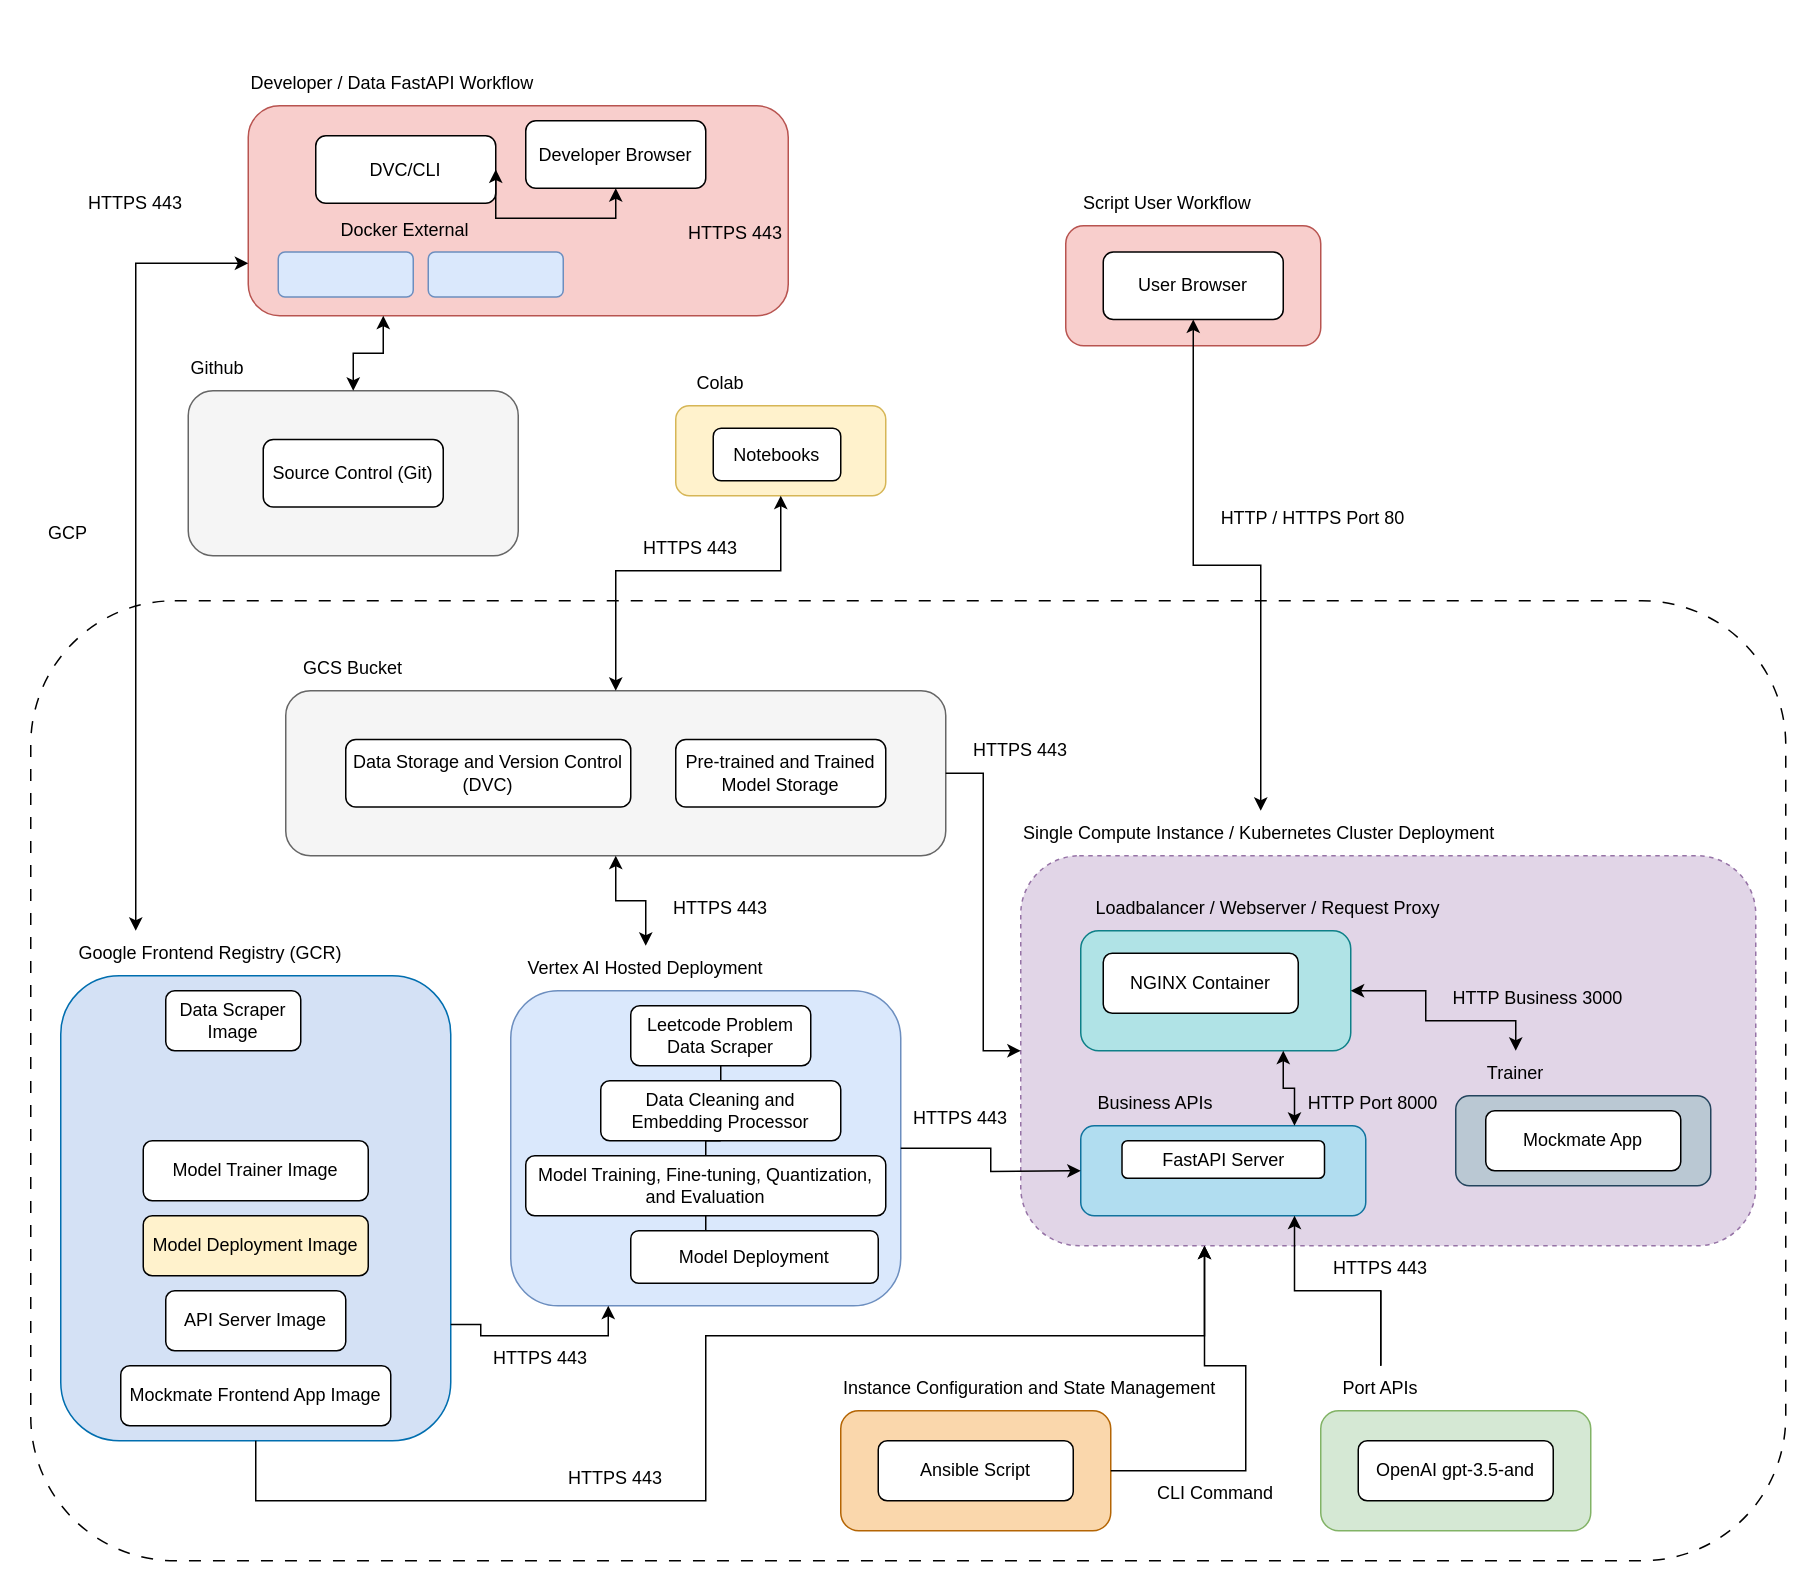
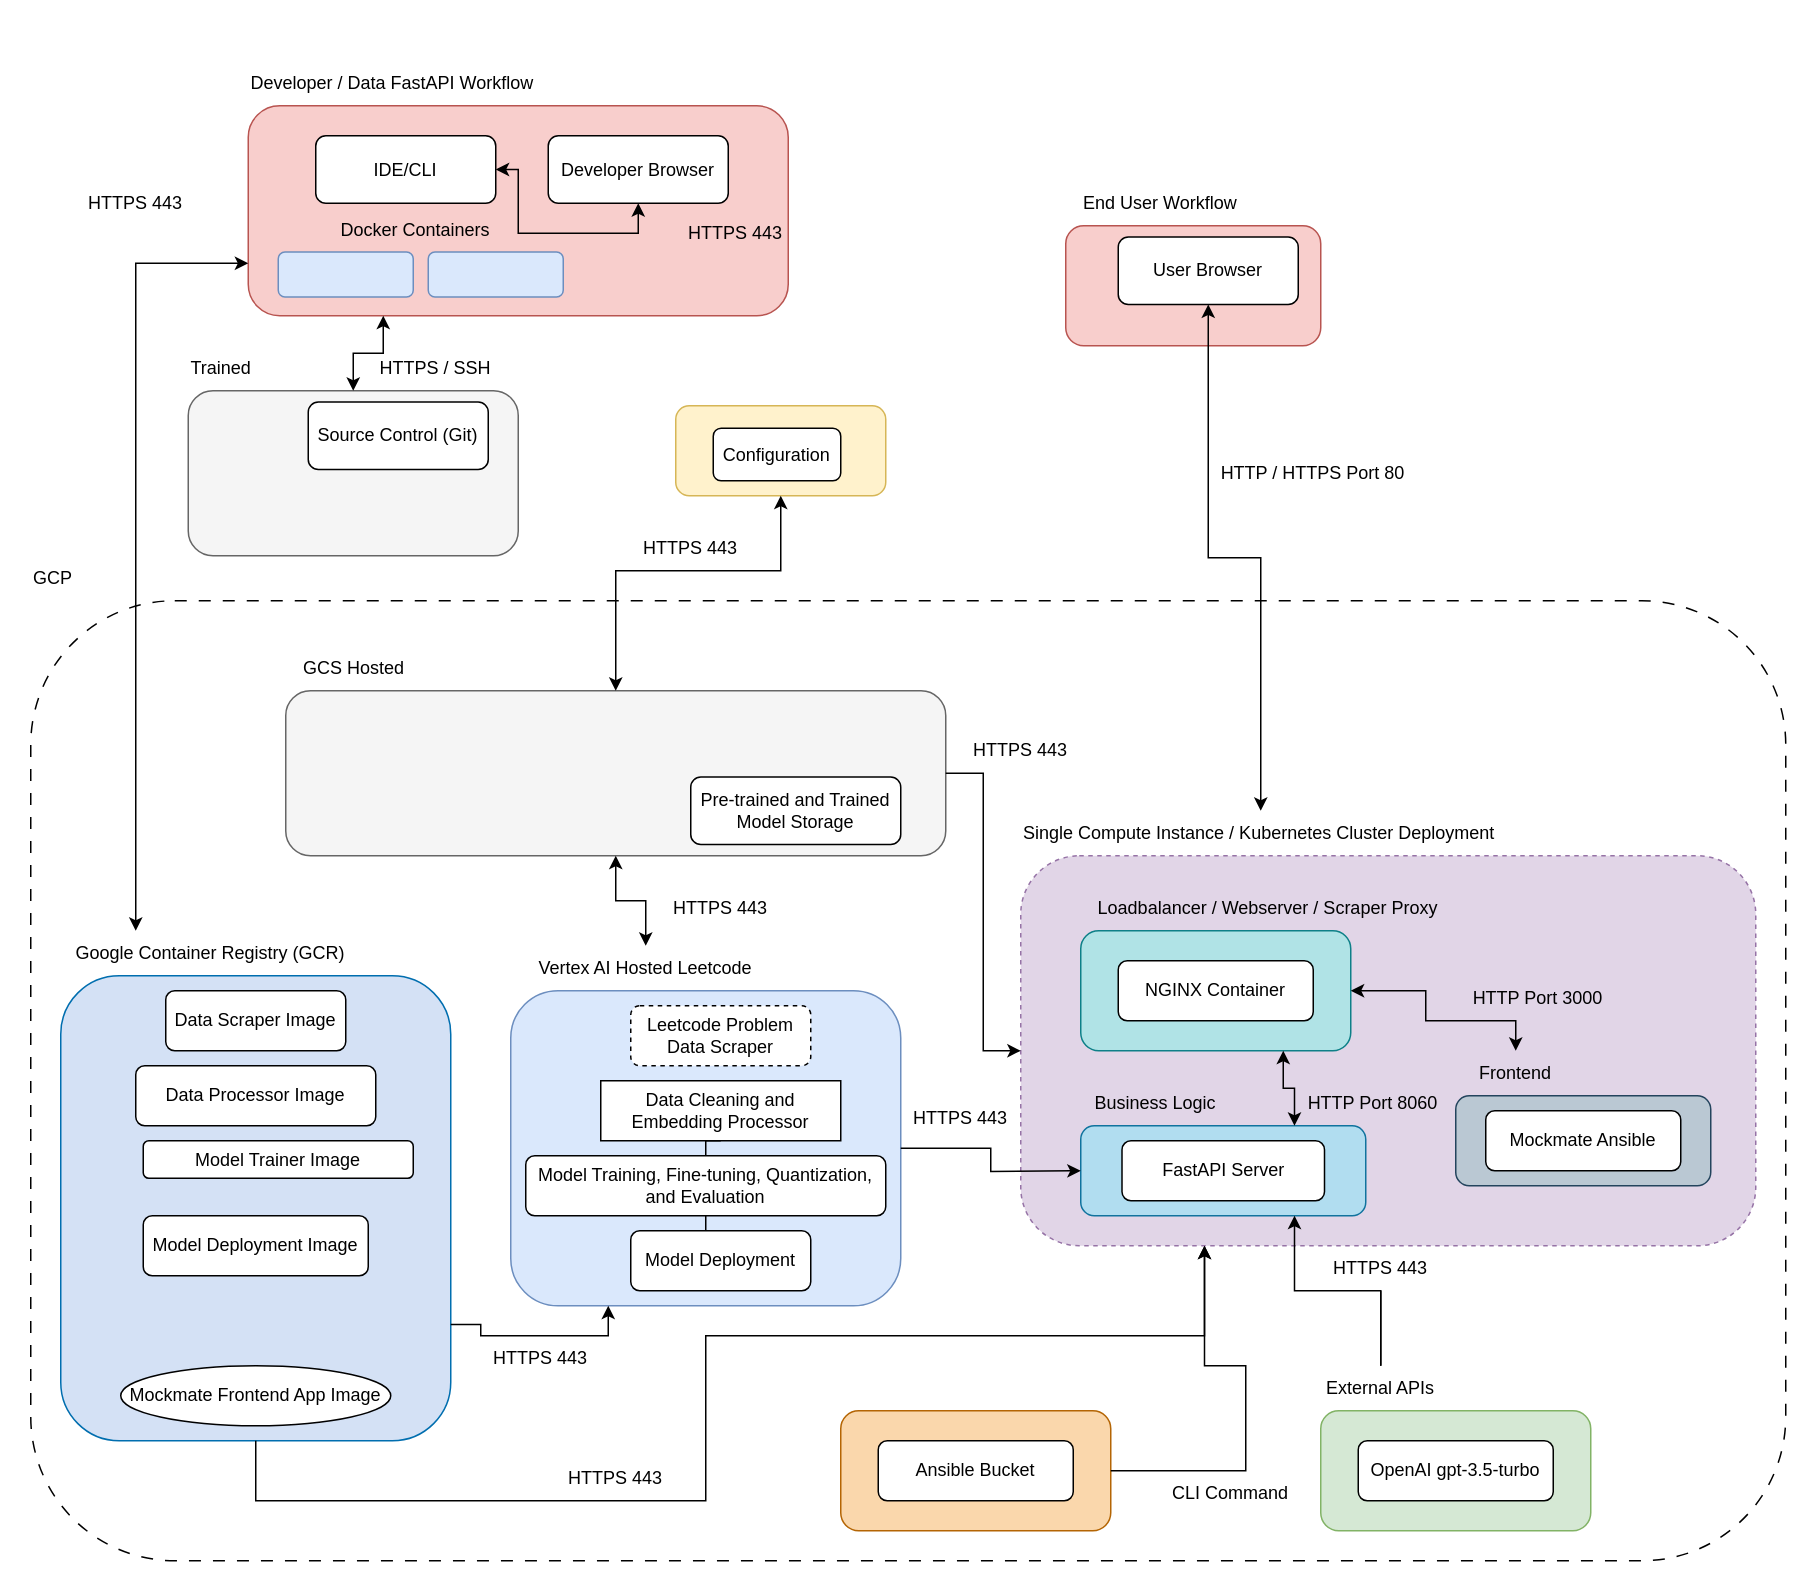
(616, 155) -> (638, 170)
(406, 170) -> (406, 170)
(1175, 203) -> (1162, 203)
(412, 230) -> (422, 230)
(1193, 286) -> (1208, 271)
(219, 368) -> (224, 368)
none -> (436, 368)
(721, 383) -> none
(777, 455) -> (777, 455)
(353, 473) -> (398, 436)
(1313, 518) -> (1313, 473)
(91, 533) -> (76, 578)
(352, 668) -> (352, 668)
(488, 773) -> none
(781, 773) -> (796, 811)
(1268, 908) -> (1268, 908)
(211, 953) -> (211, 953)
(646, 968) -> (646, 968)
(1201, 983) -> (1216, 991)
(1538, 998) -> (1538, 998)
(233, 1021) -> (256, 1021)
(721, 1036) -> (721, 1036)
(721, 1073) -> none
(1516, 1073) -> (1516, 1073)
none -> (256, 1096)
(1156, 1103) -> (1156, 1103)
(1373, 1103) -> (1373, 1103)
(721, 1111) -> (721, 1111)
(1583, 1141) -> (1583, 1141)
(1223, 1160) -> (1223, 1171)
(256, 1171) -> (278, 1160)
(256, 1246) -> (256, 1246)
(755, 1257) -> (721, 1261)
(256, 1321) -> none
(1043, 1388) -> none
(1381, 1388) -> (1381, 1388)
(256, 1396) -> (256, 1396)
(976, 1471) -> (976, 1471)
(1456, 1471) -> (1456, 1471)
(1216, 1493) -> (1231, 1493)
